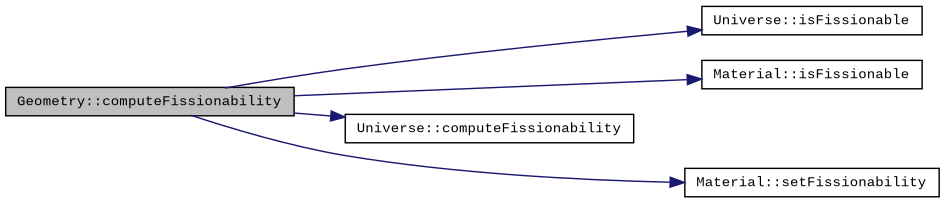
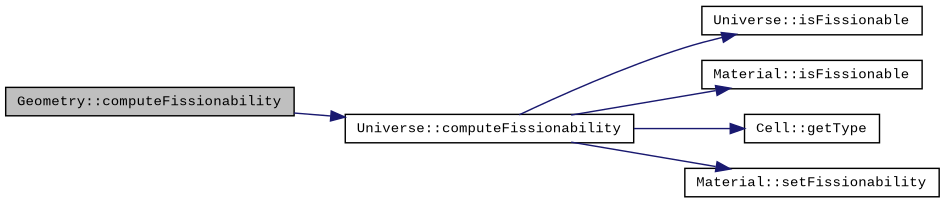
(456, 55) -> (619, 71)
(491, 88) -> (643, 103)
none -> (812, 129)
(427, 167) -> (643, 154)
